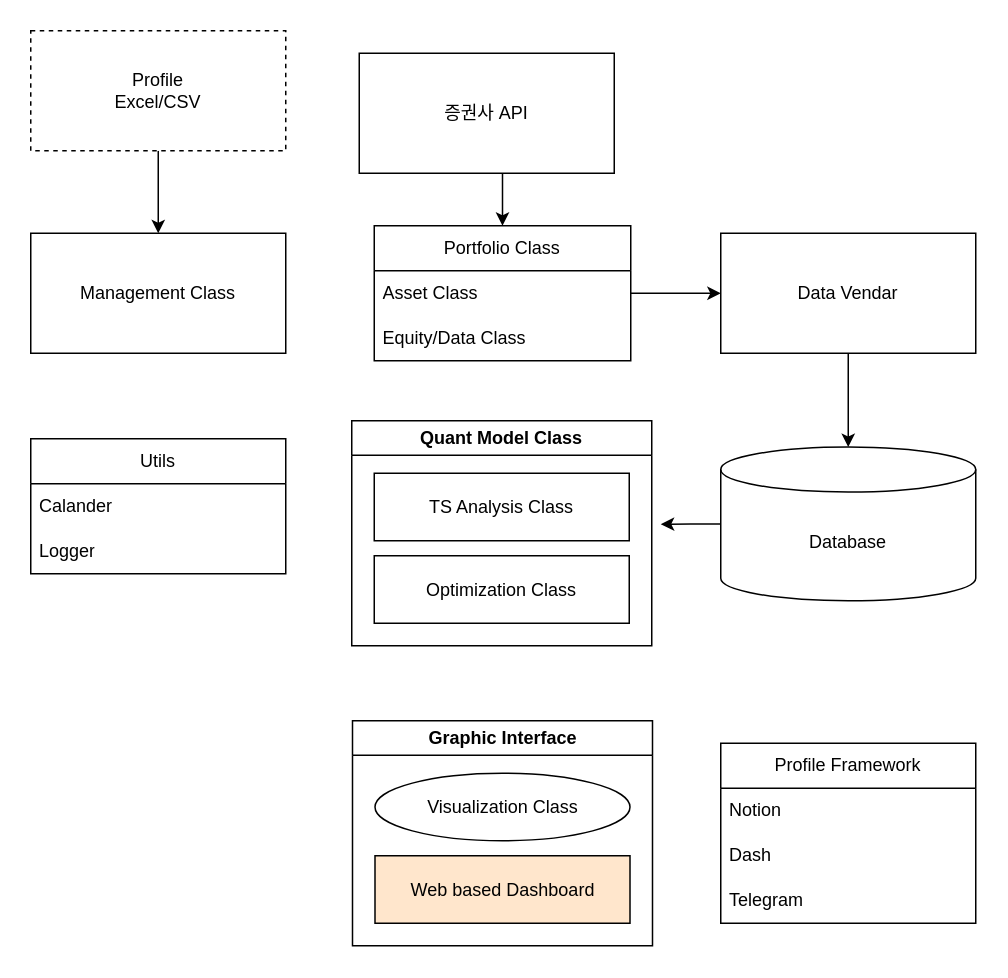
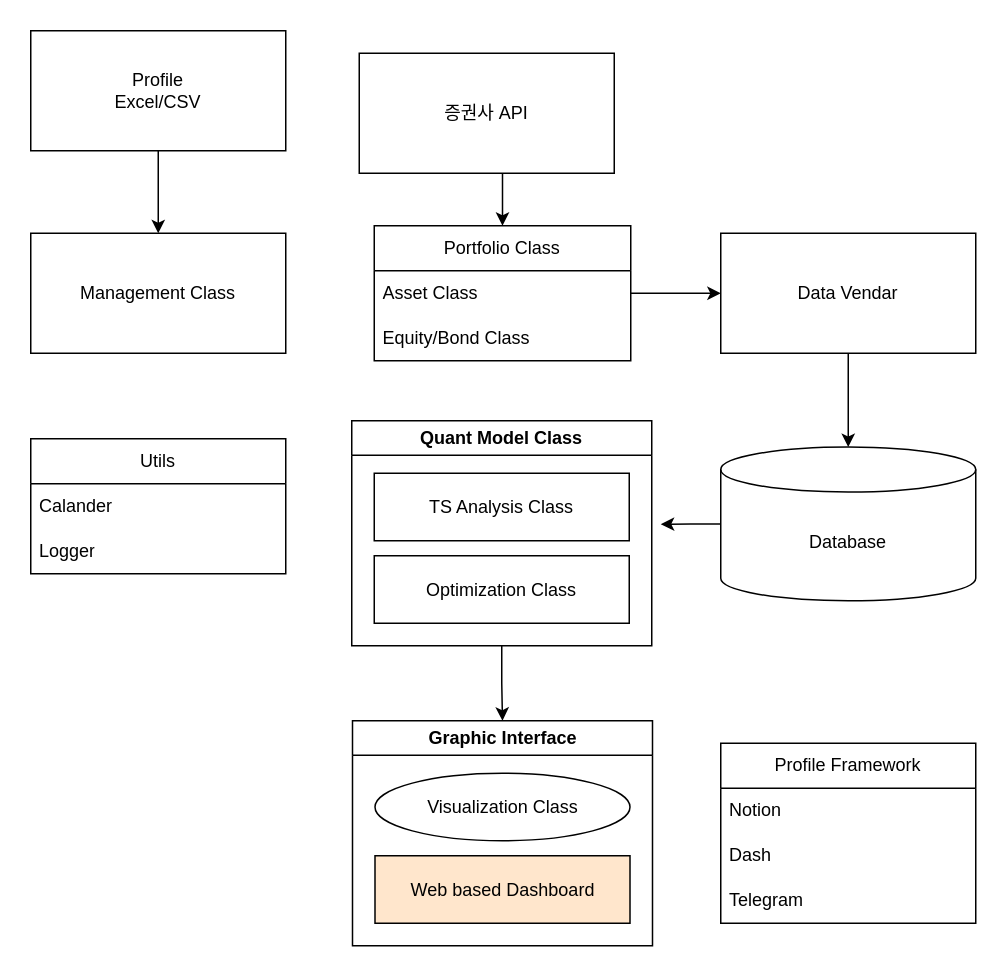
(158, 91) -> (158, 91)
(462, 338) -> (462, 338)
none -> (502, 679)
